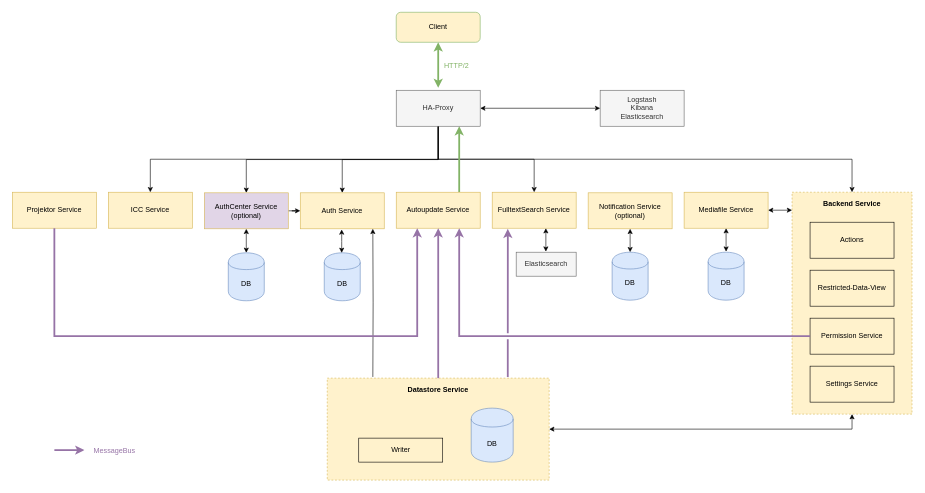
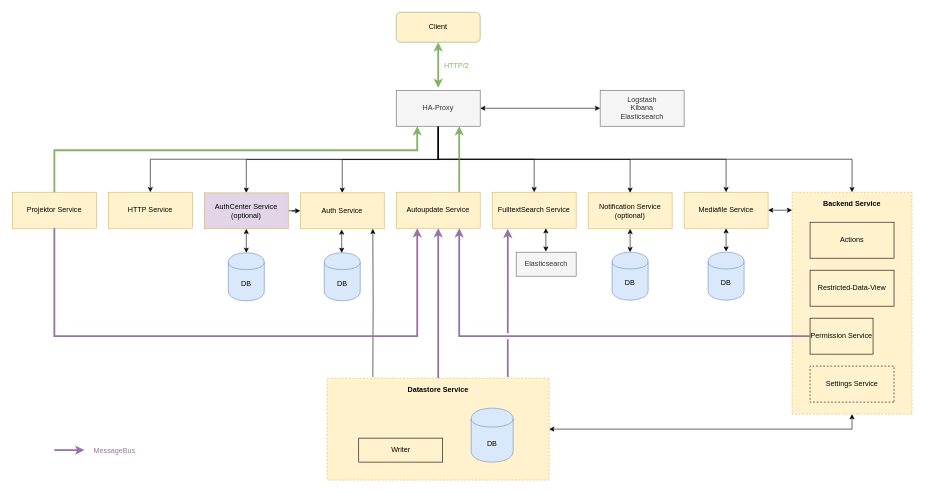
none -> (223, 150)
none -> (726, 186)
none -> (630, 187)
(150, 210) -> (150, 210)
(852, 336) -> (842, 336)
(852, 384) -> (852, 384)
